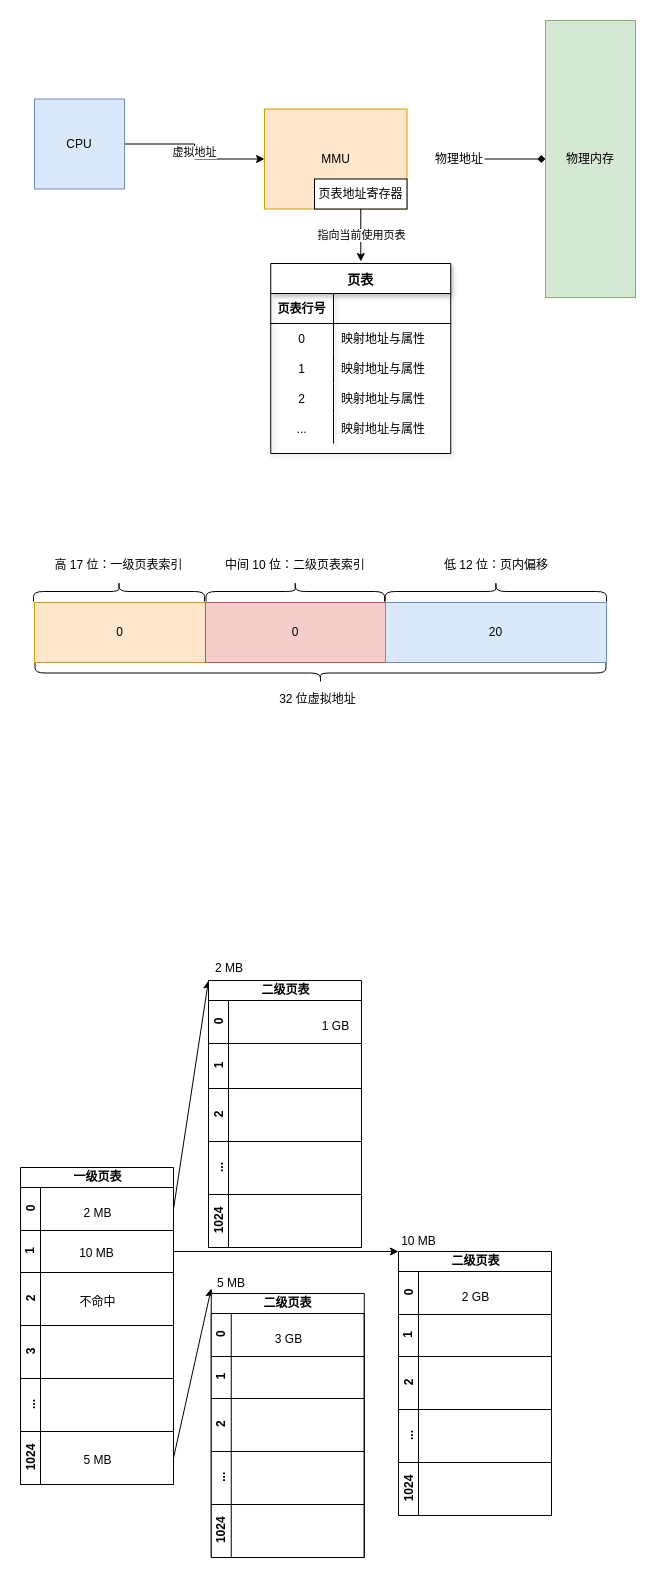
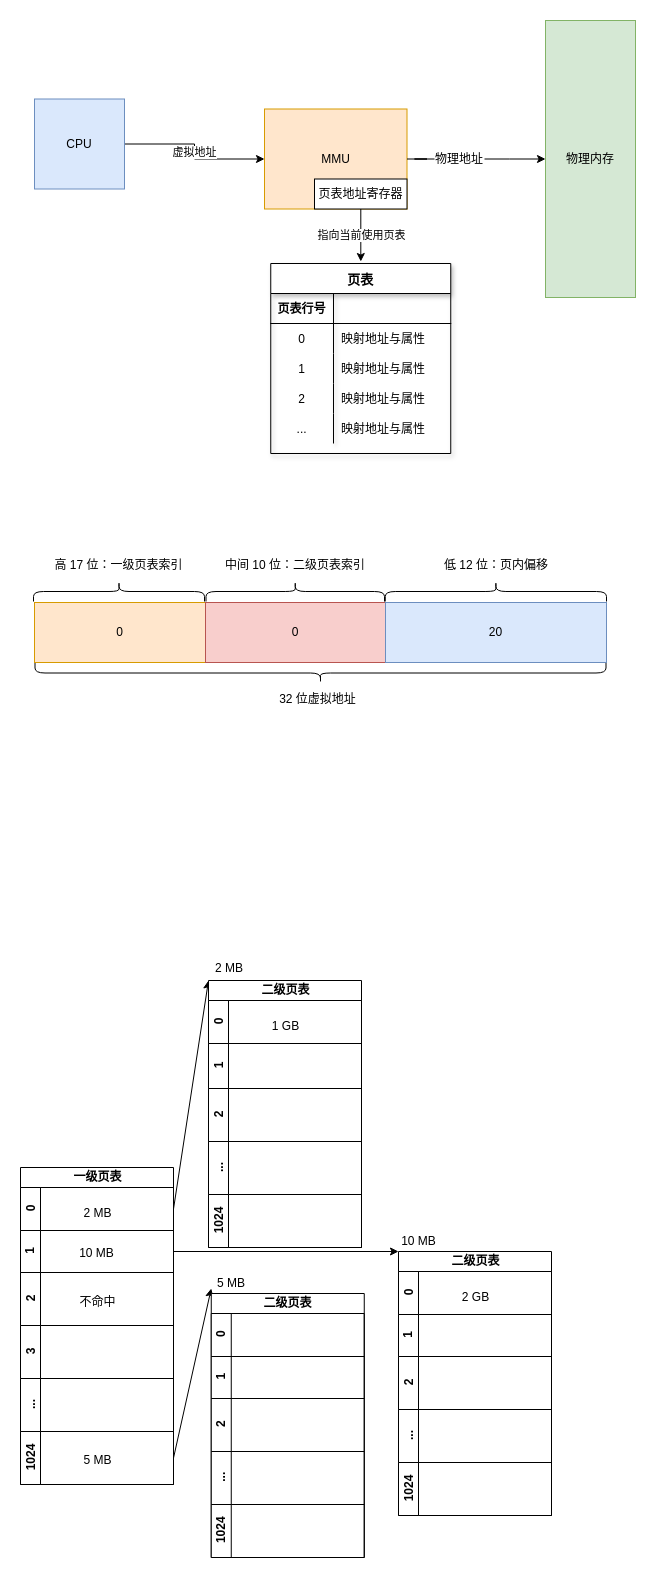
none -> (421, 159)
(536, 159) -> (537, 159)
(336, 1027) -> (286, 1027)
(288, 1340) -> none
